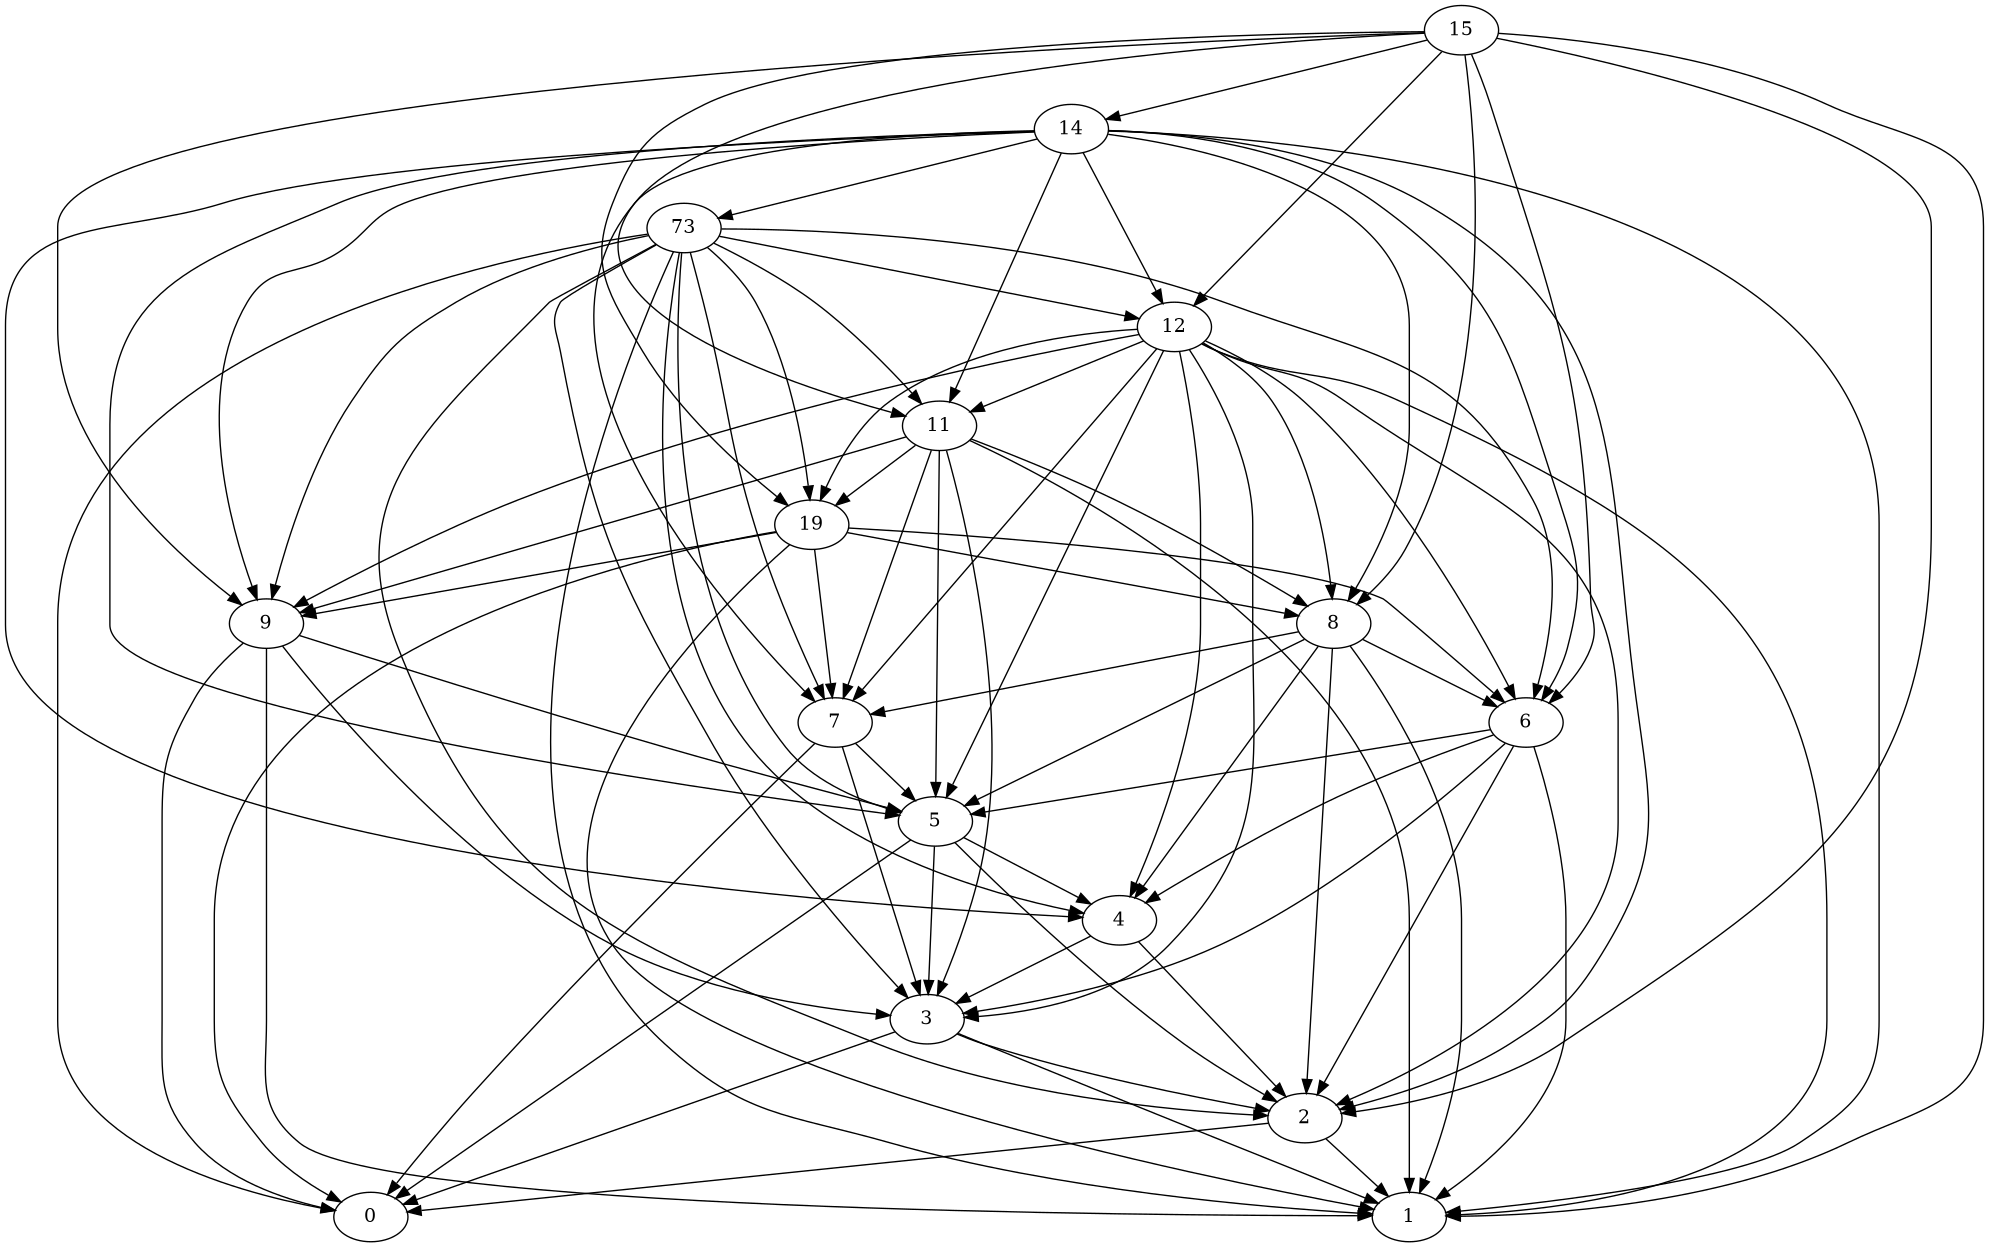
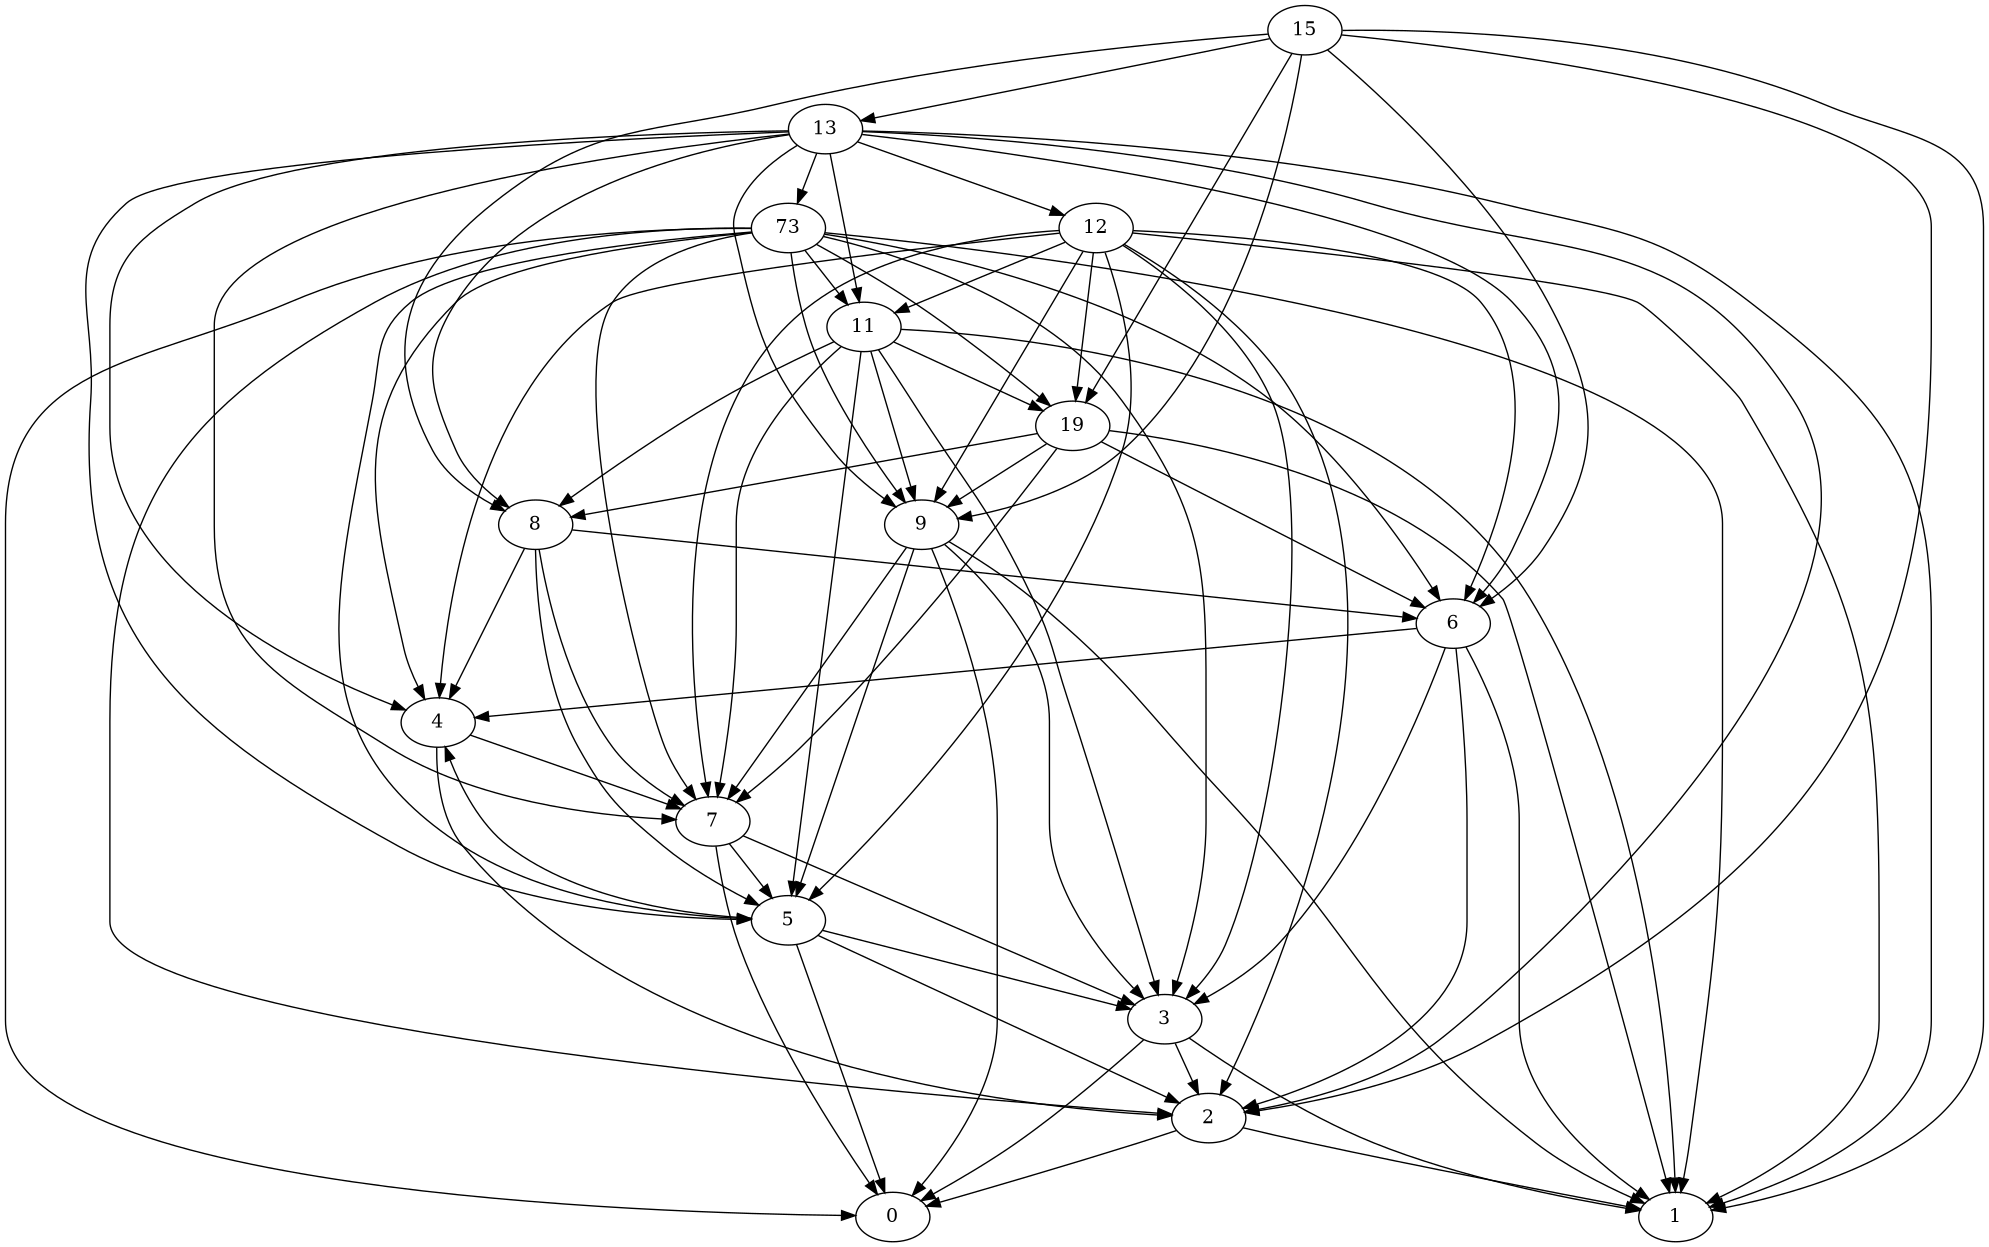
(830, 110) -> none
(1071, 129) -> (826, 129)
(1299, 198) -> none
(922, 276) -> none
(1297, 447) -> none
none -> (834, 650)
(297, 736) -> none
(1263, 767) -> none
(1320, 864) -> none
(1460, 902) -> none
(1030, 967) -> (569, 770)
